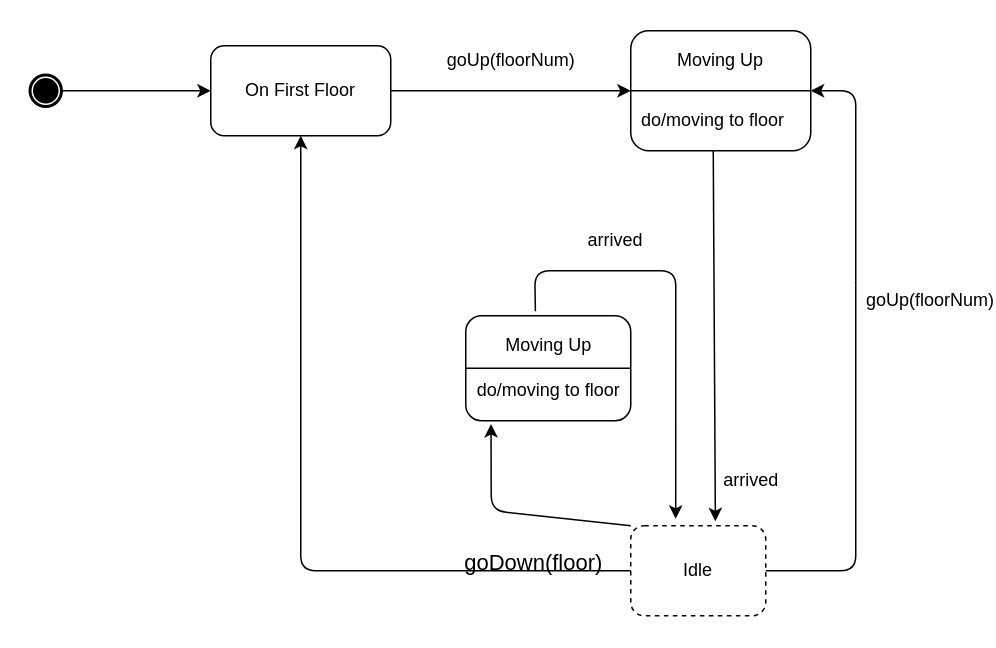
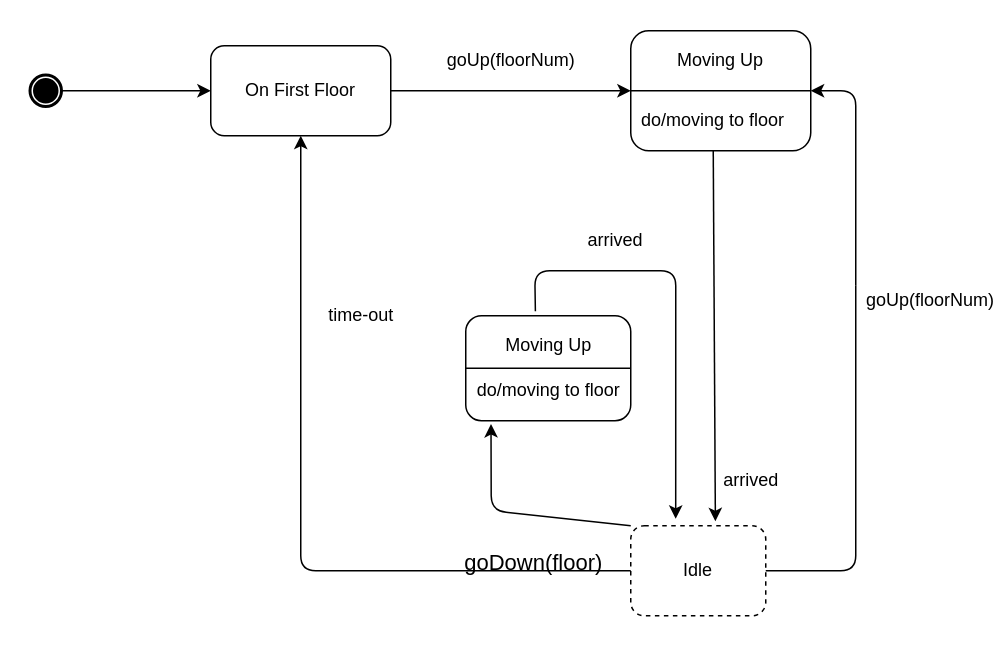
none -> (361, 316)
